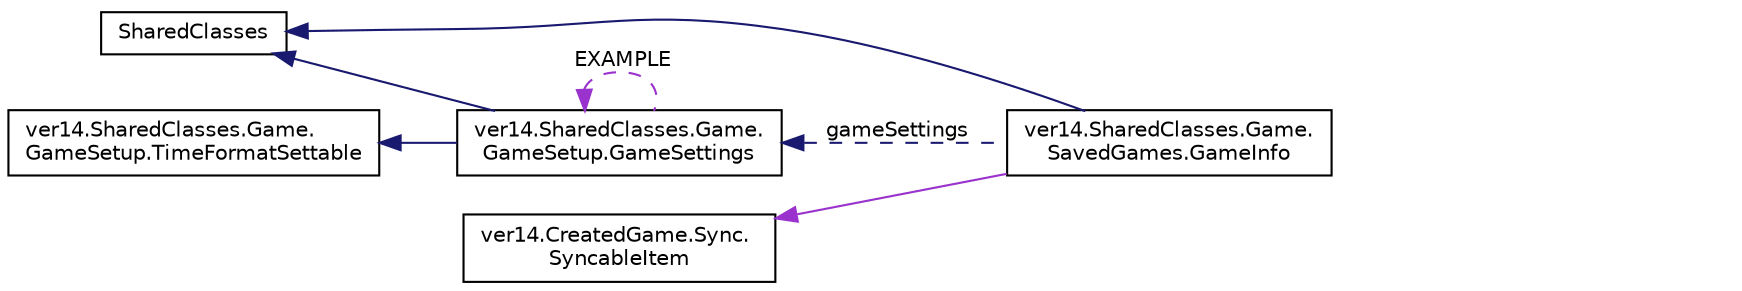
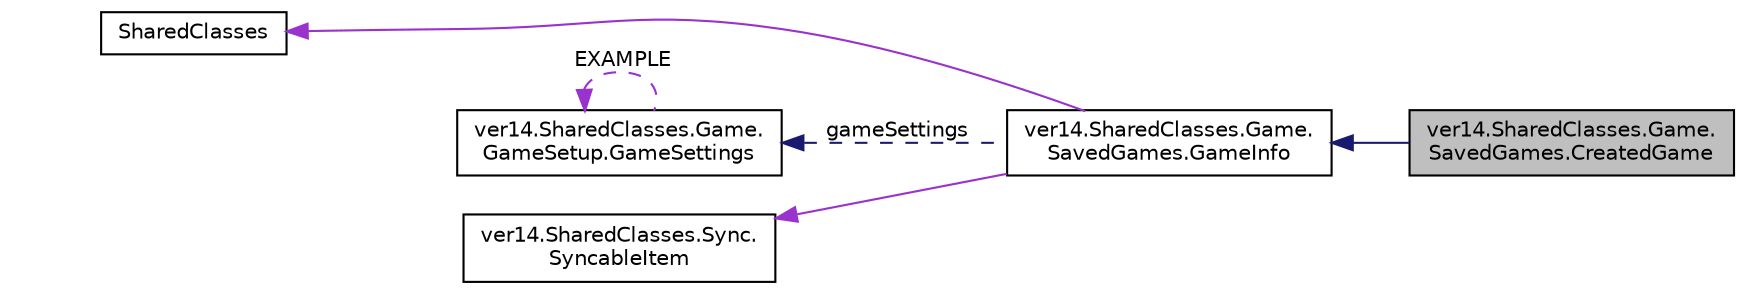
(702, 21) -> (702, 21)
(394, 85) -> none
(194, 143) -> none
none -> (1572, 143)
(619, 248) -> (619, 248)
